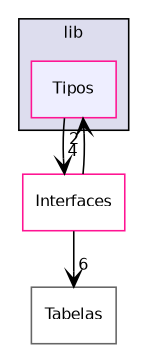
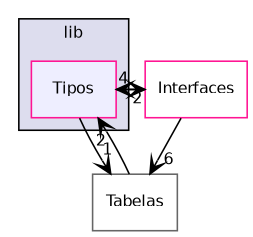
none -> (91, 141)
none -> (119, 153)
